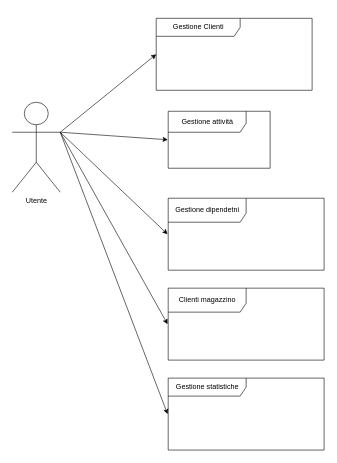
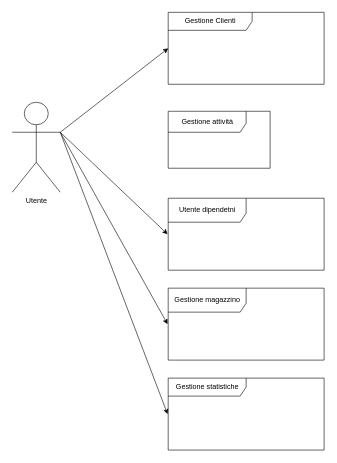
(234, 54) -> (246, 48)
(110, 136) -> none
(208, 210) -> (208, 210)
(208, 300) -> (208, 300)
